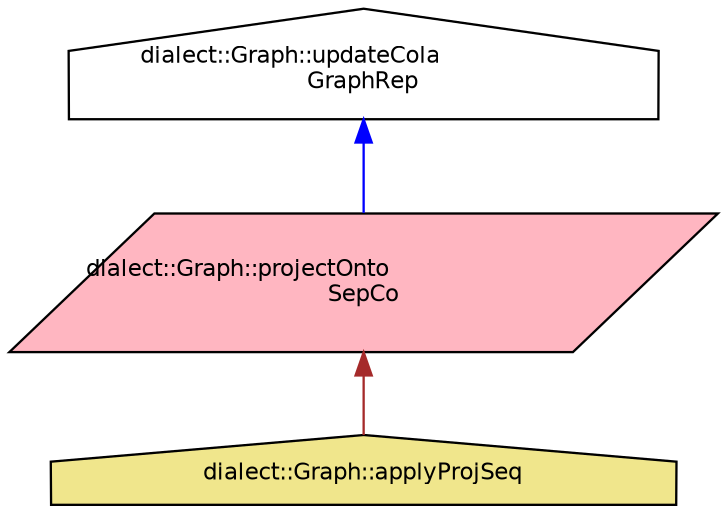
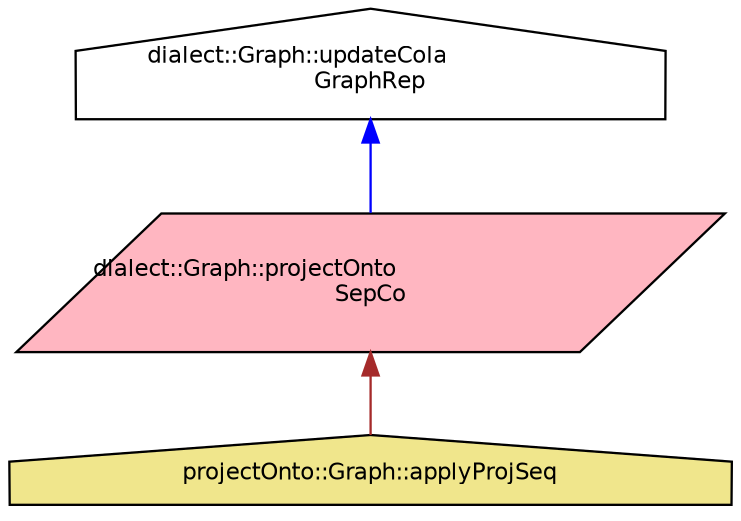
(364, 474) -> (371, 474)
